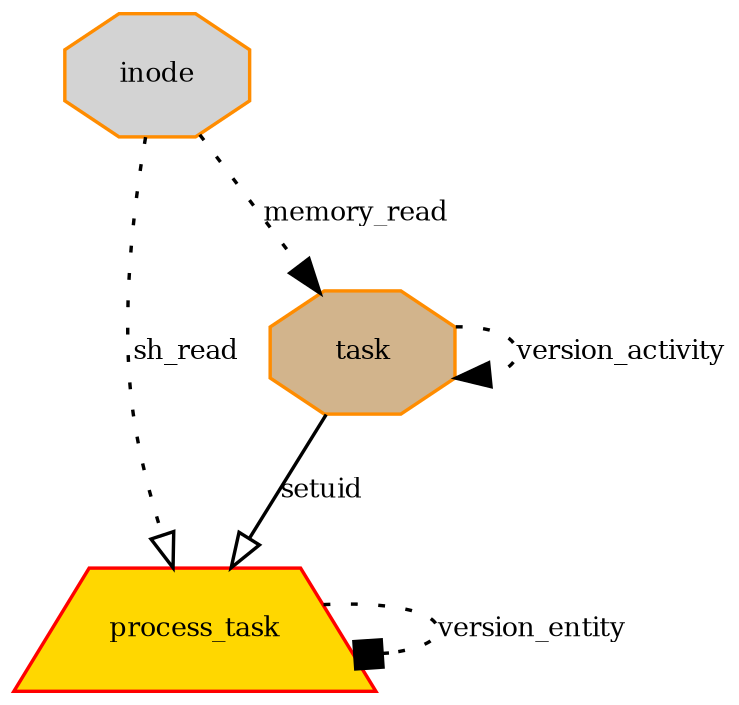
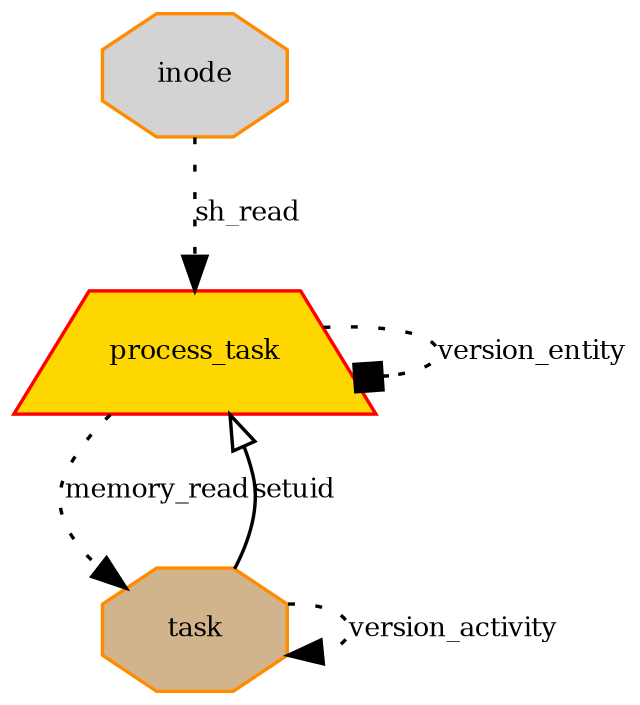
(249, 200) -> (61, 489)
(128, 337) -> (195, 197)
